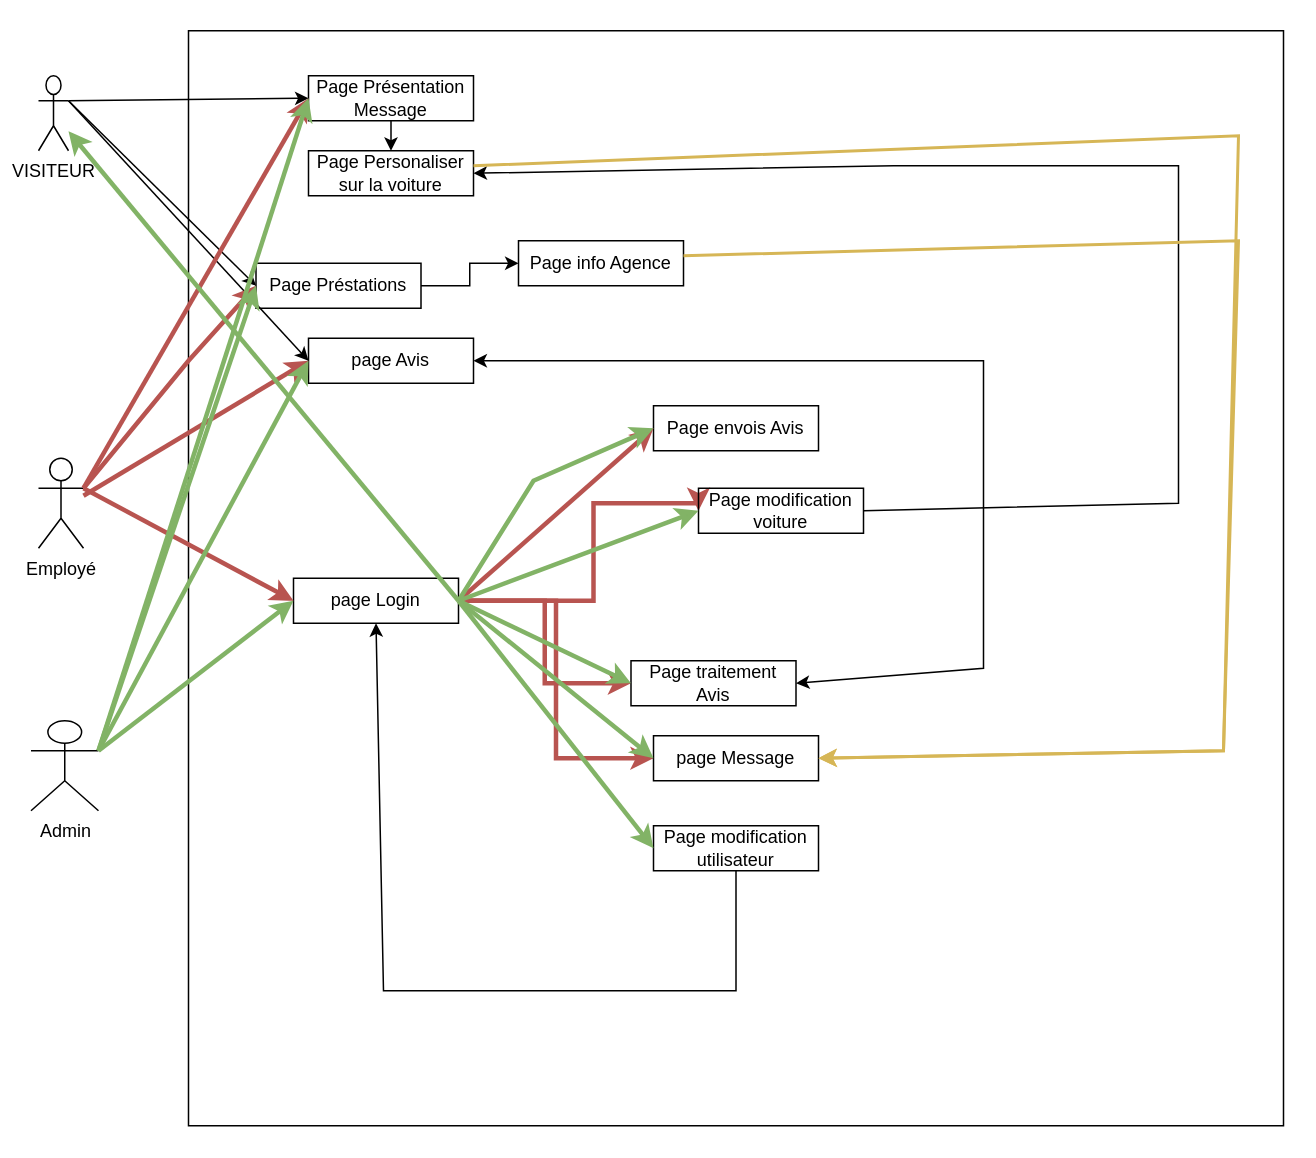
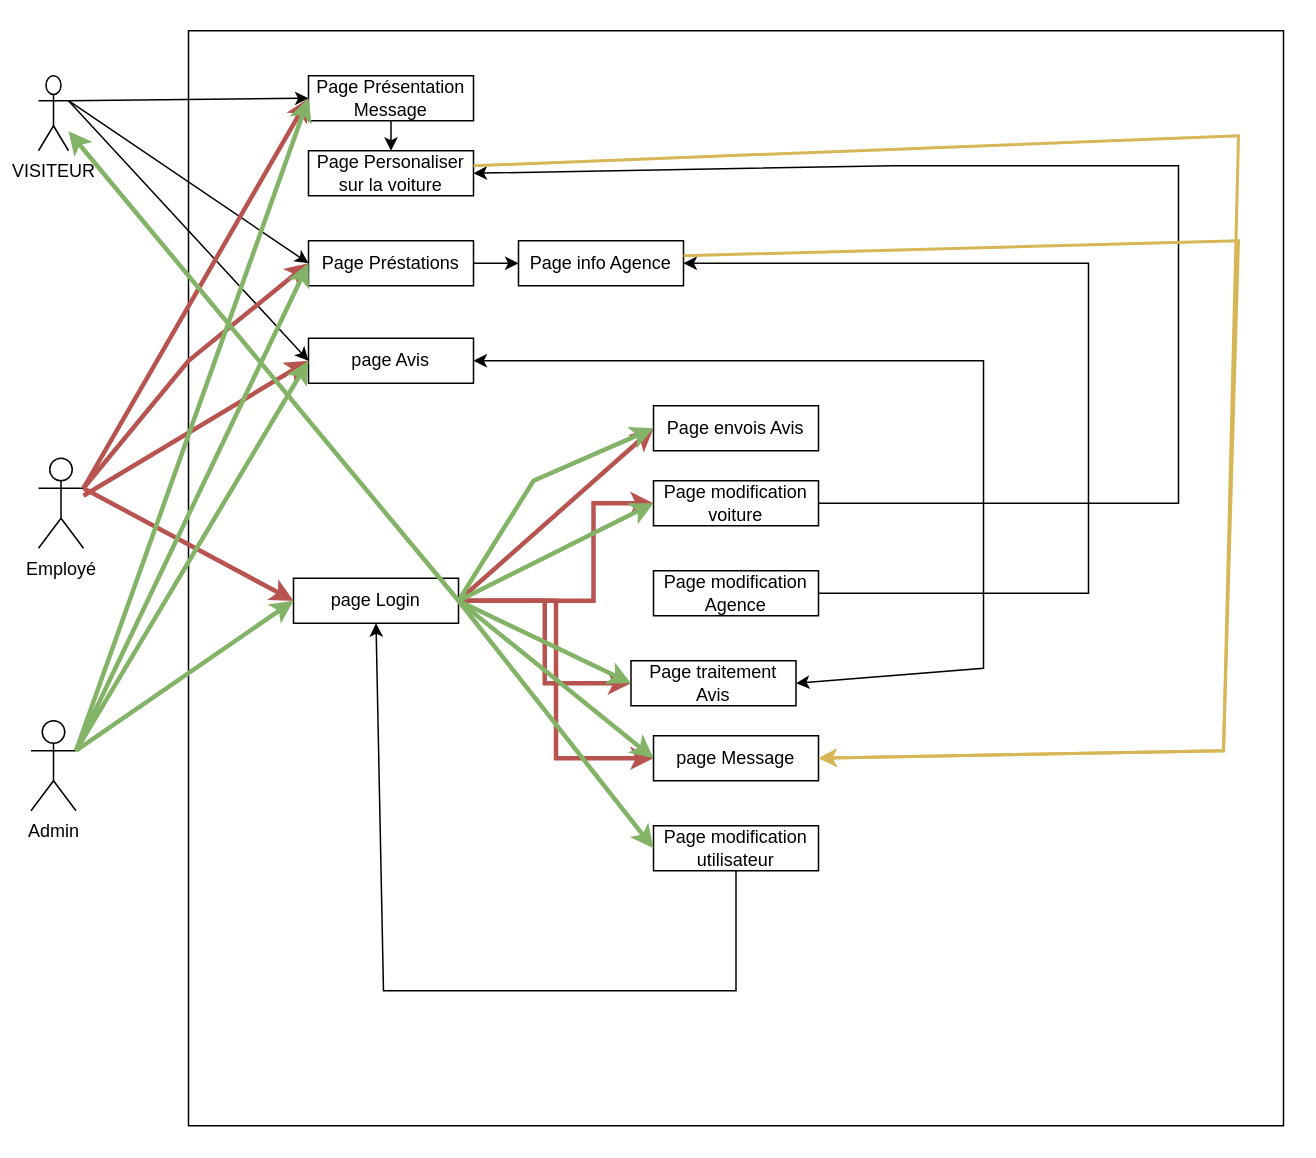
(338, 286) -> (391, 263)
none -> (1088, 366)
(781, 511) -> (736, 503)
none -> (736, 593)
(65, 766) -> (53, 766)
